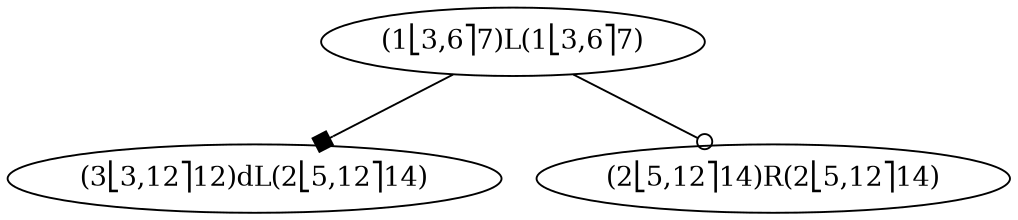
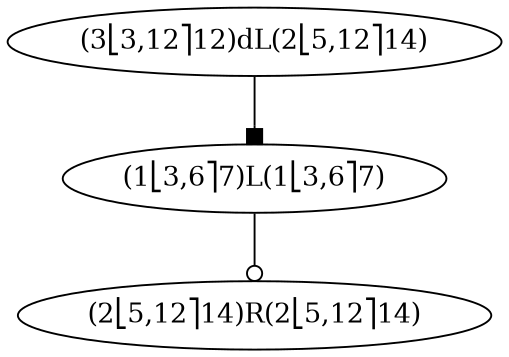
(393, 105) -> (255, 101)
